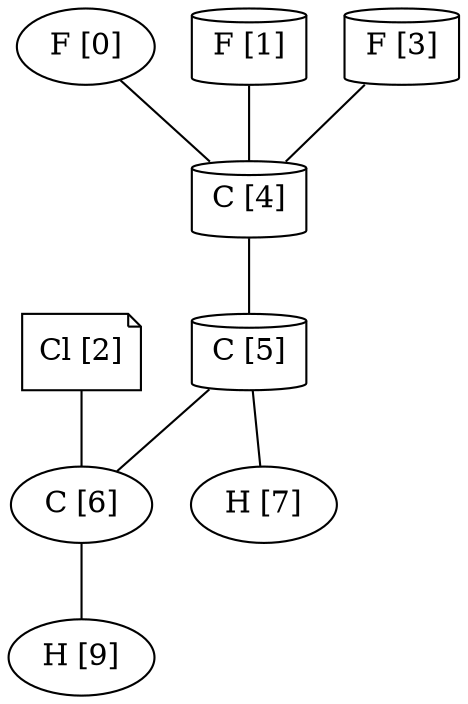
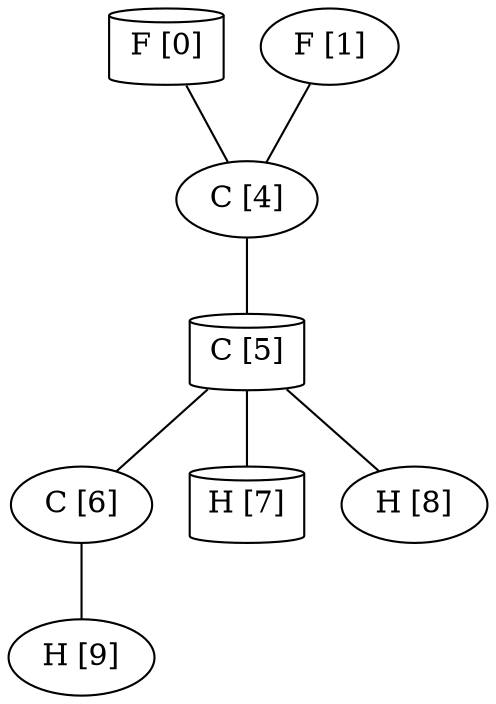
(86, 47) -> (166, 47)
(249, 47) -> (330, 47)
(402, 47) -> none
(249, 199) -> (247, 199)
(82, 352) -> none
(264, 505) -> (247, 505)
none -> (415, 505)
